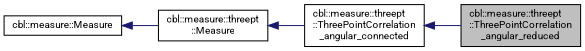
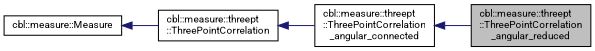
(213, 26) -> (218, 26)
